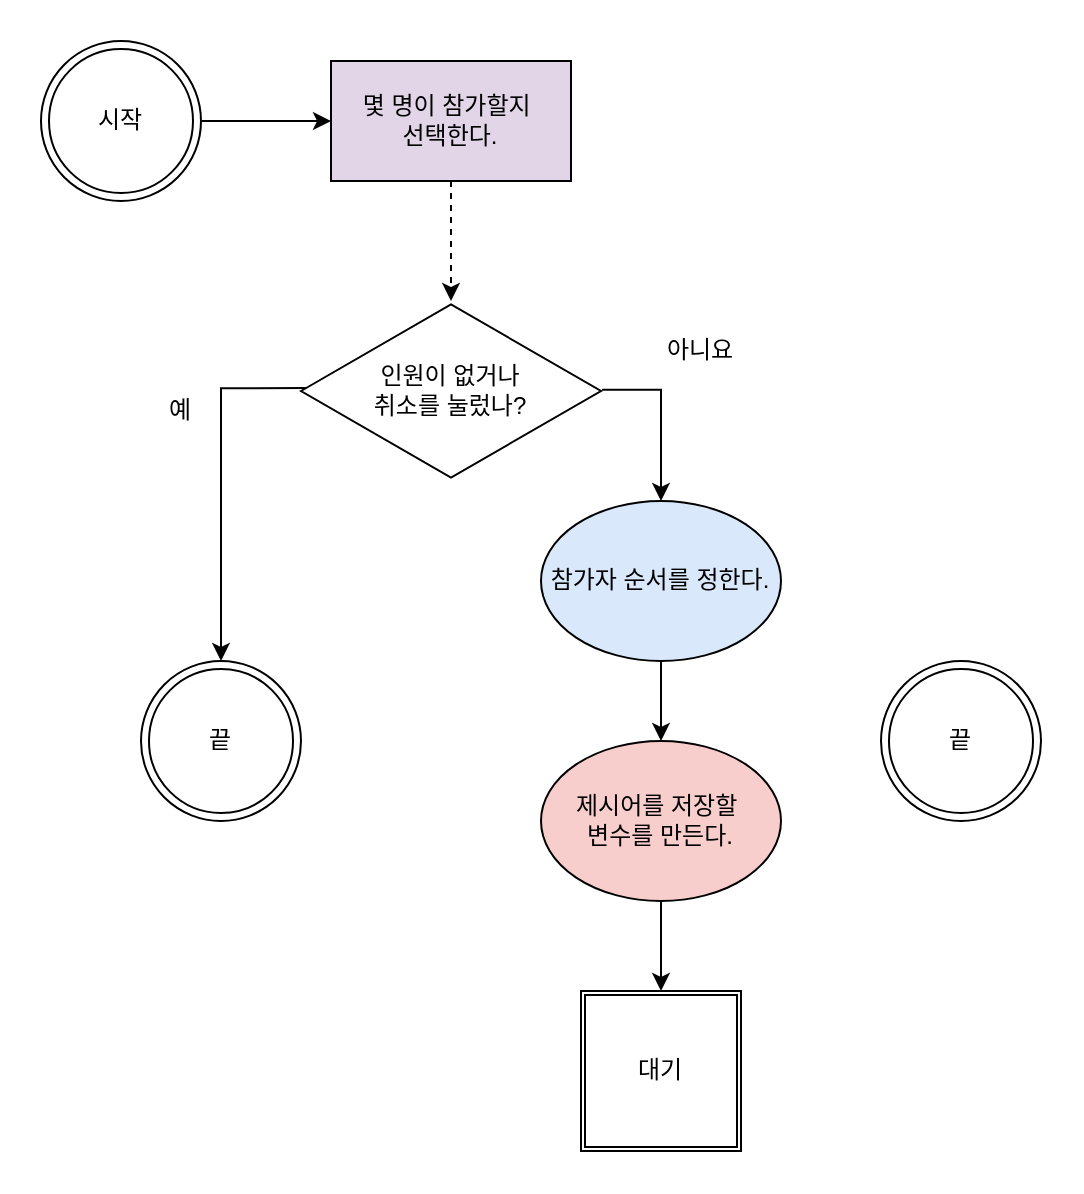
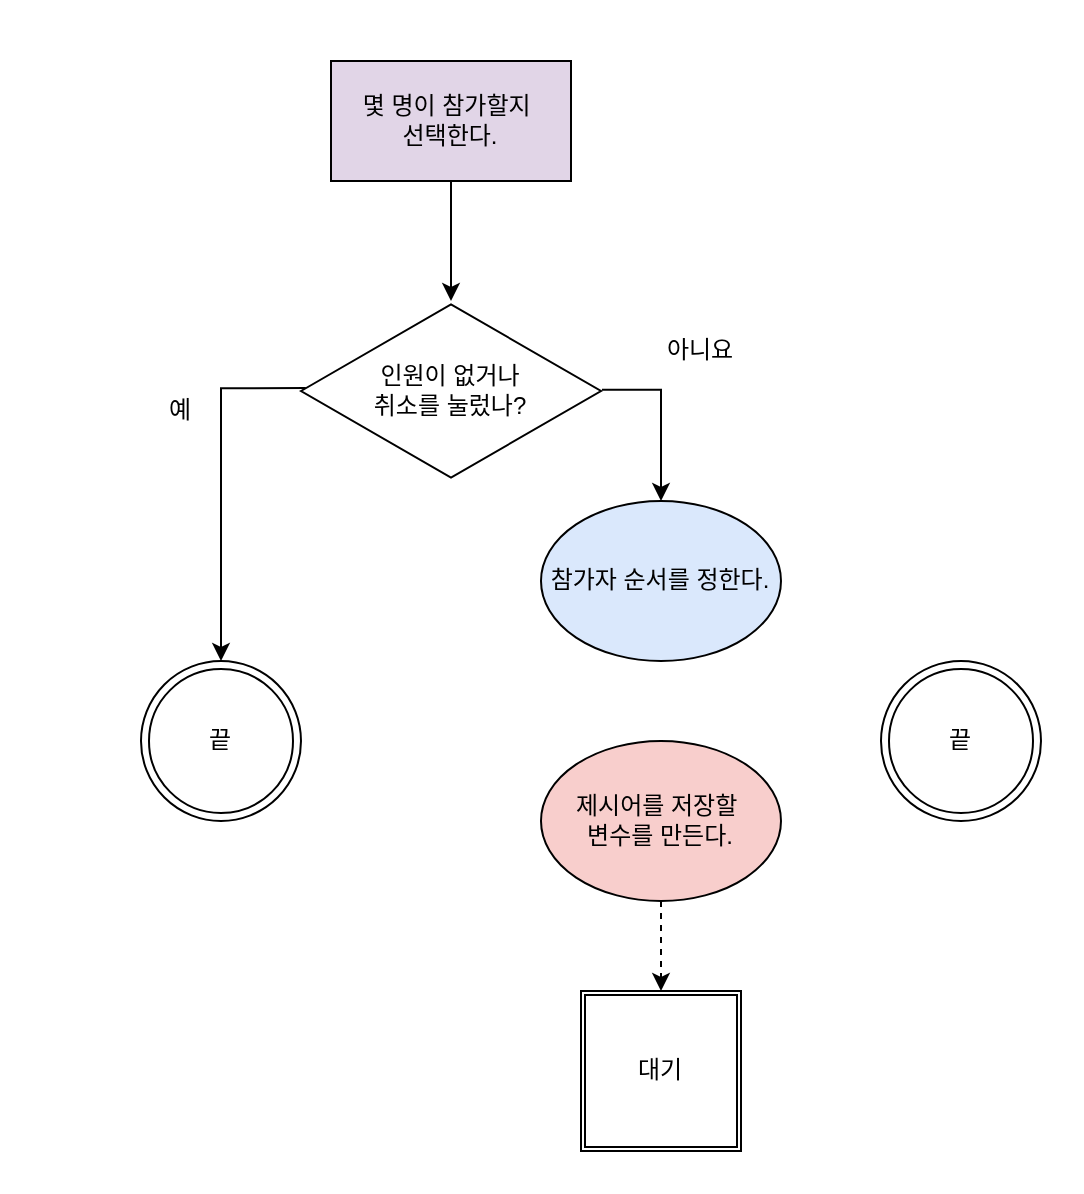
(121, 121) -> none
(259, 121) -> none
(451, 236) -> (451, 236)
(661, 694) -> none
(661, 938) -> (661, 938)
